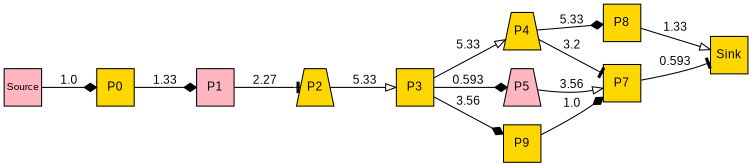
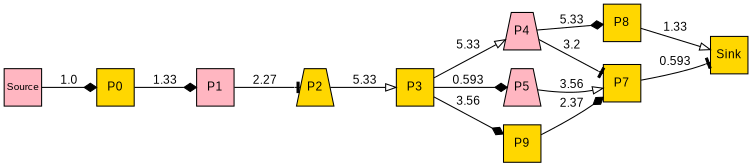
(522, 31) -> (522, 31)
(572, 104) -> (572, 104)
